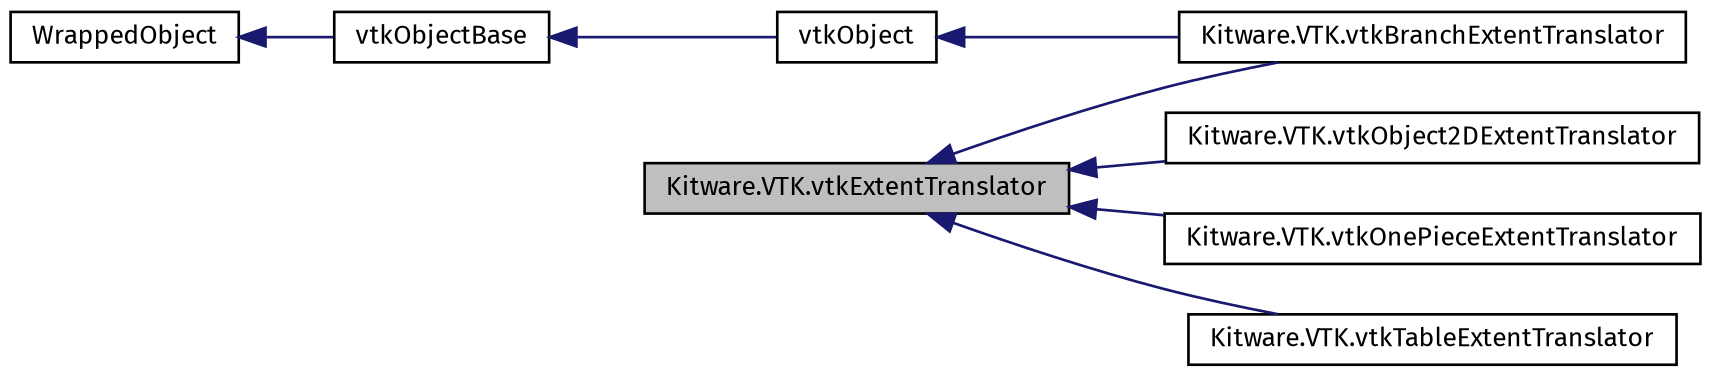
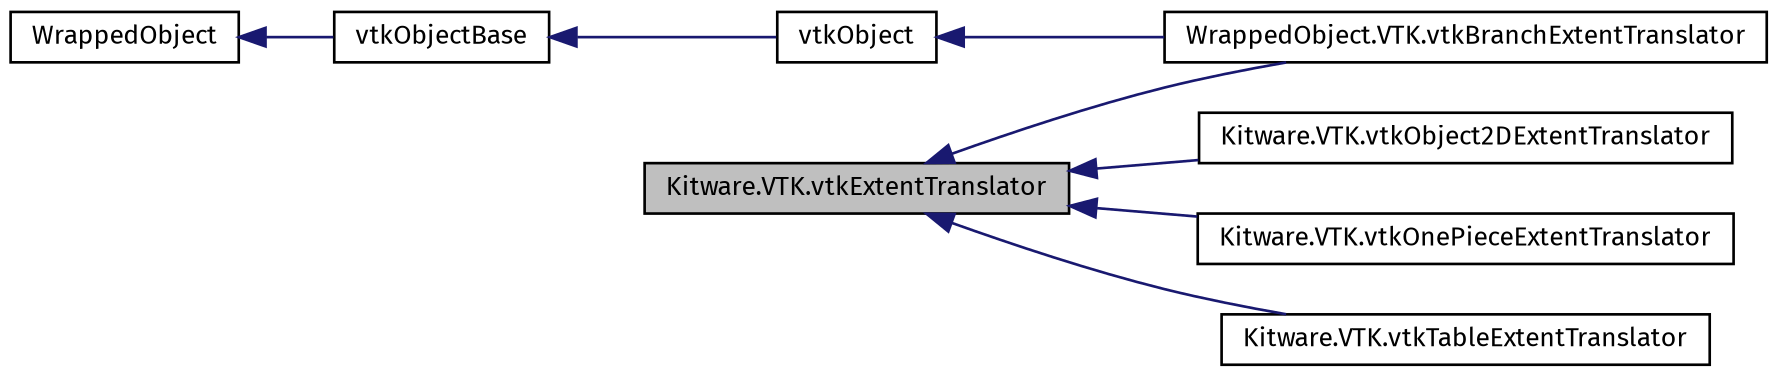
(1432, 37) -> (1466, 37)
